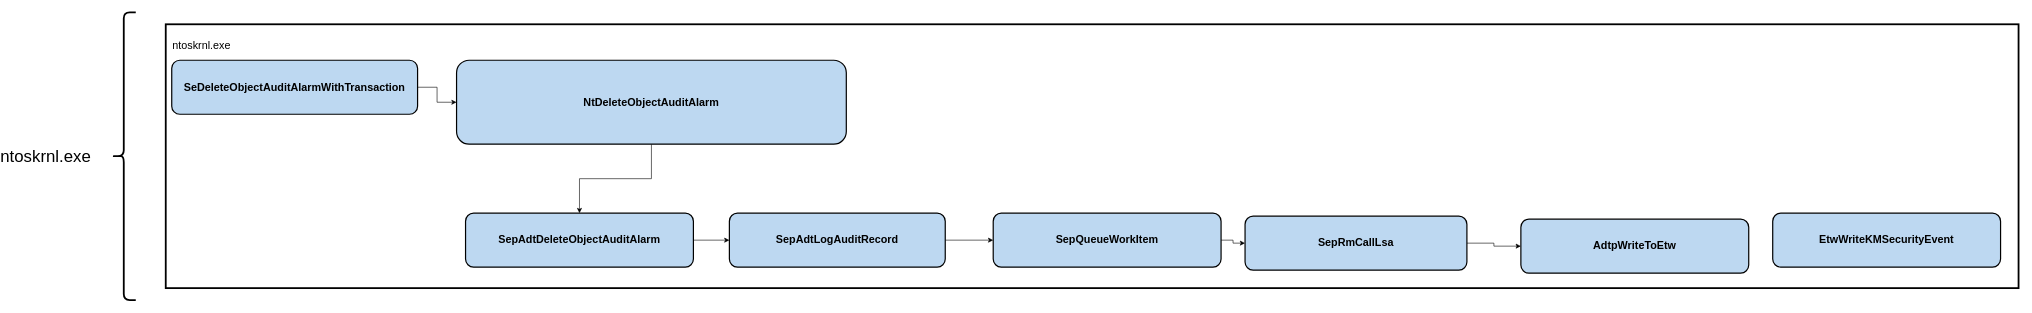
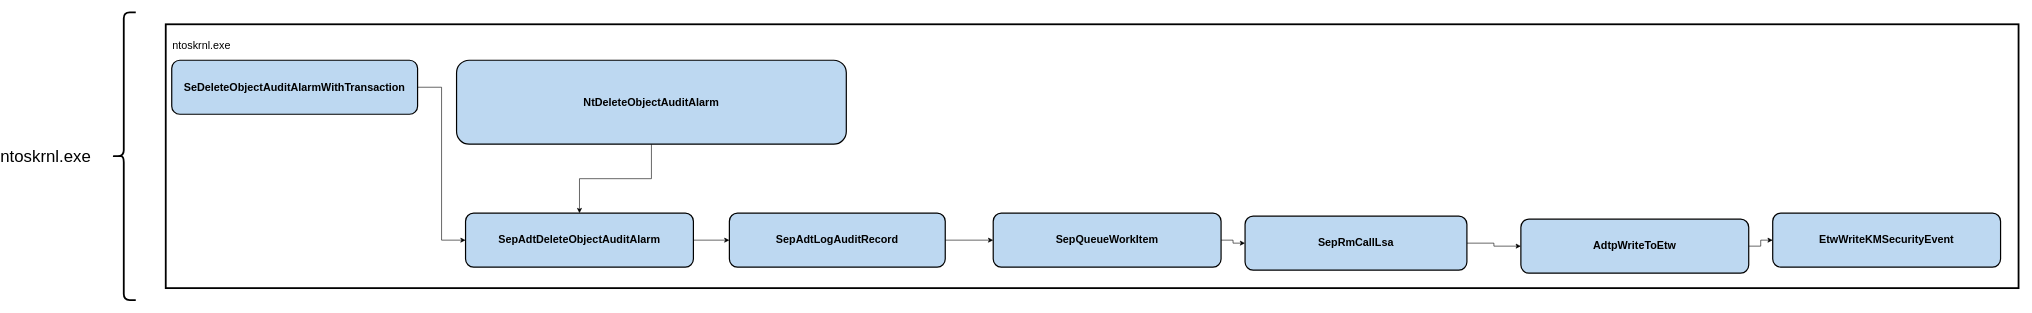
(443, 102) -> (441, 163)
none -> (1761, 246)
